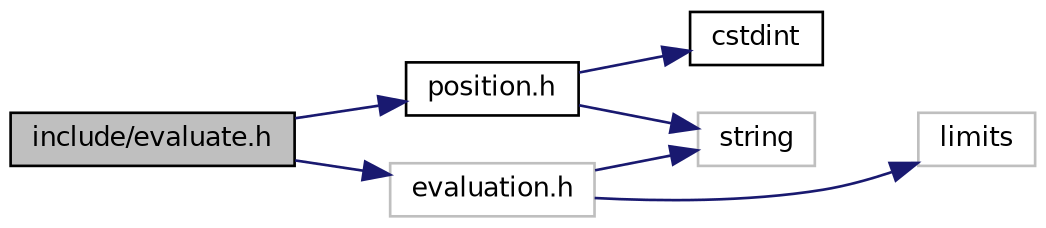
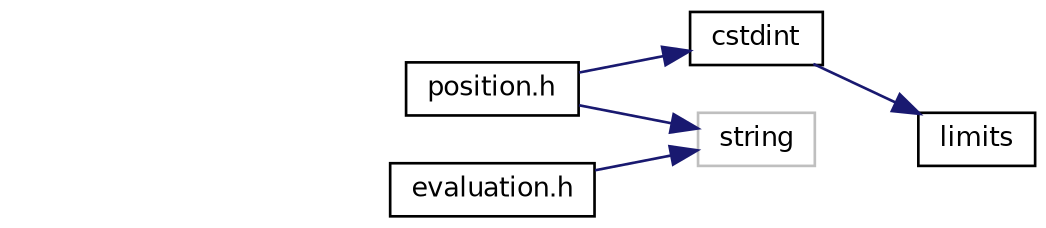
(153, 139) -> none
(977, 139) -> (977, 139)
(492, 190) -> (492, 190)
(745, 198) -> (855, 83)
